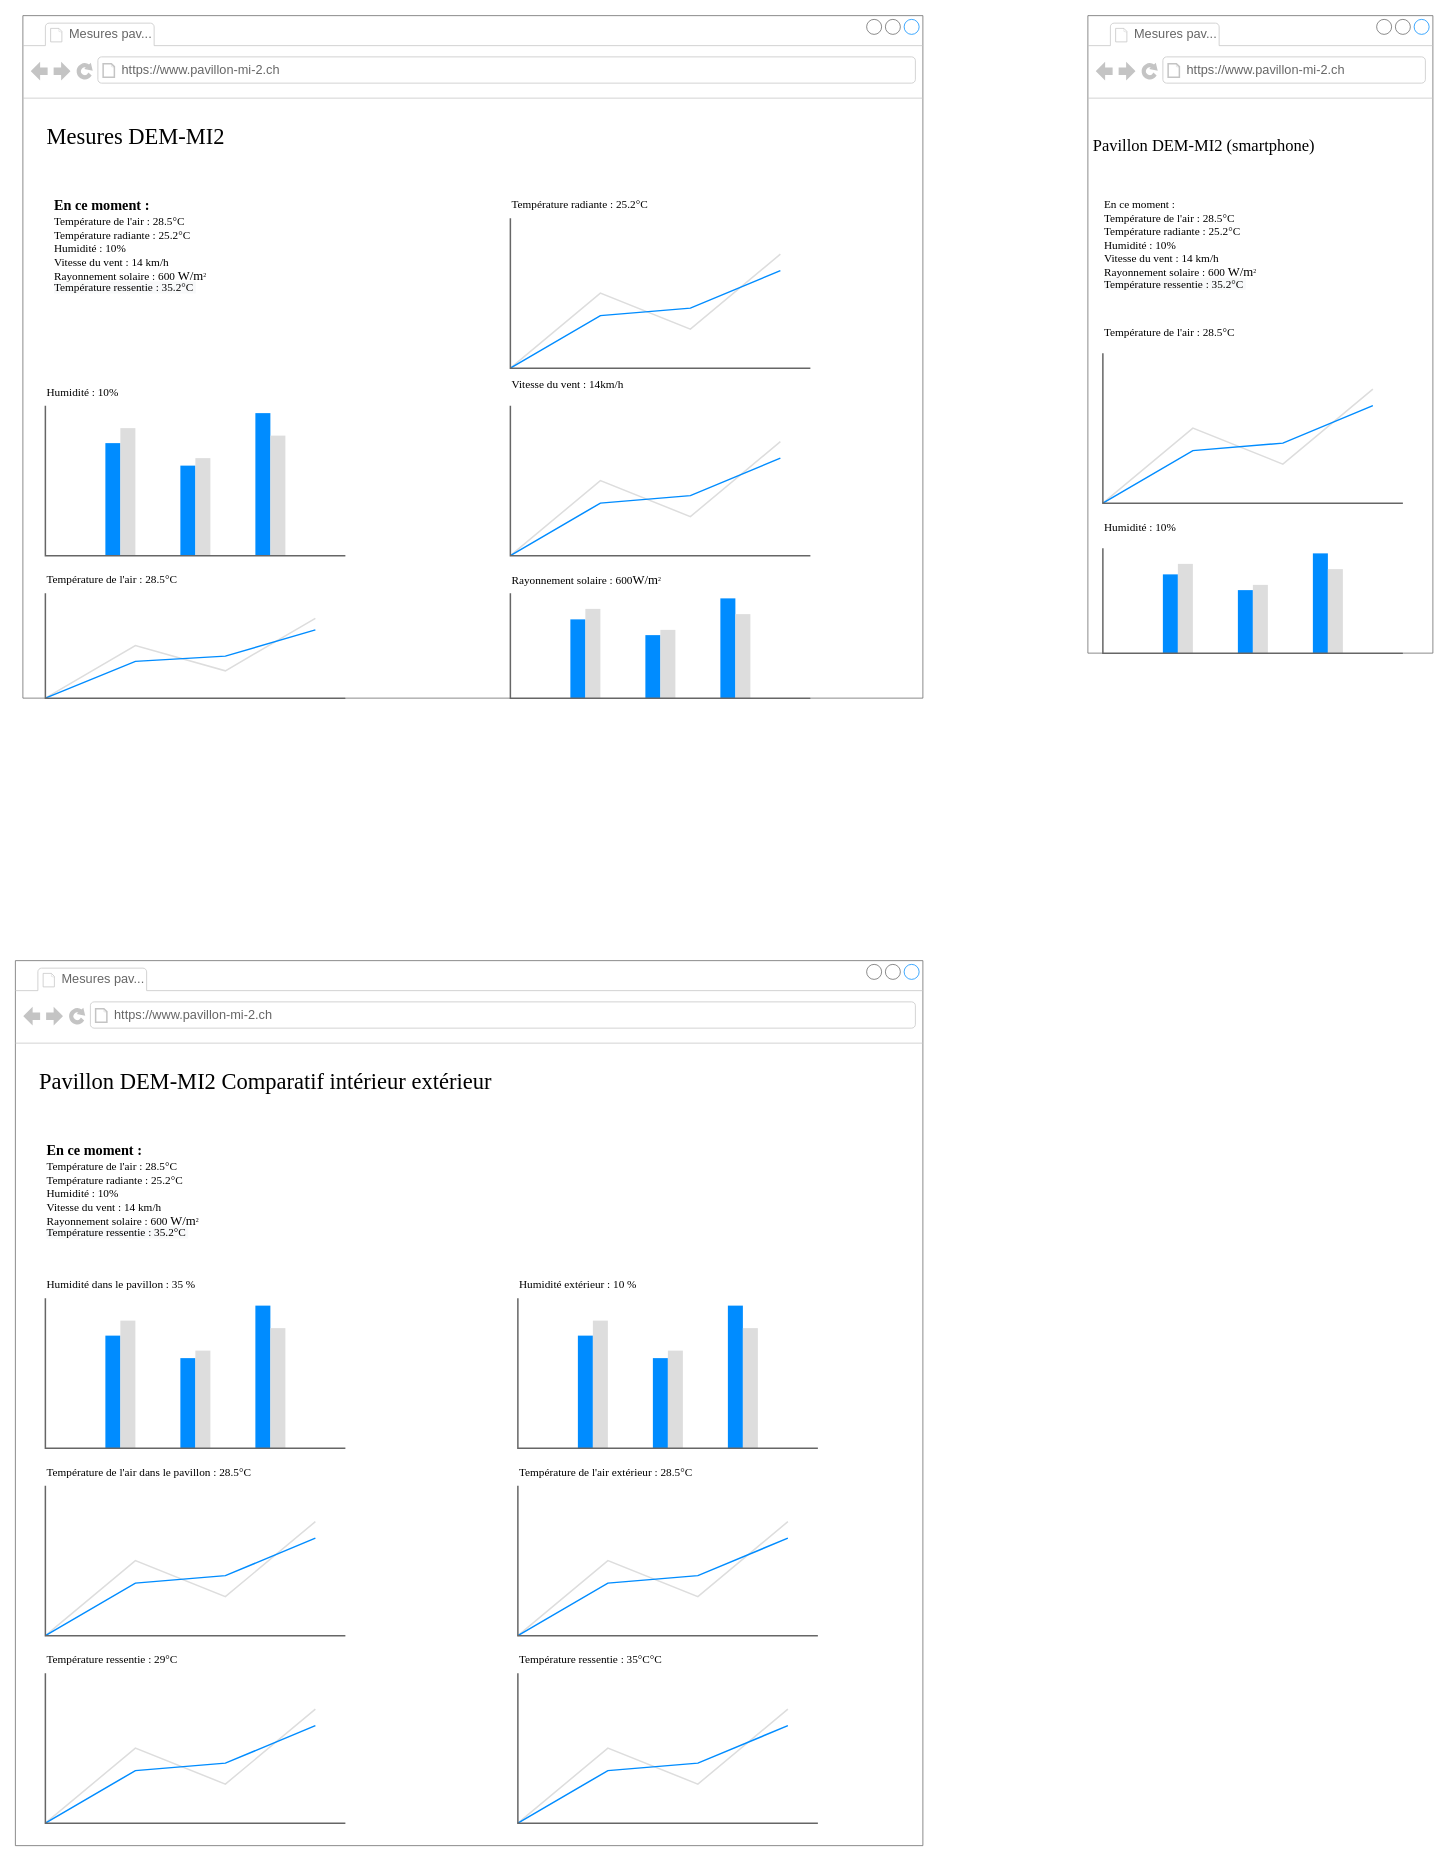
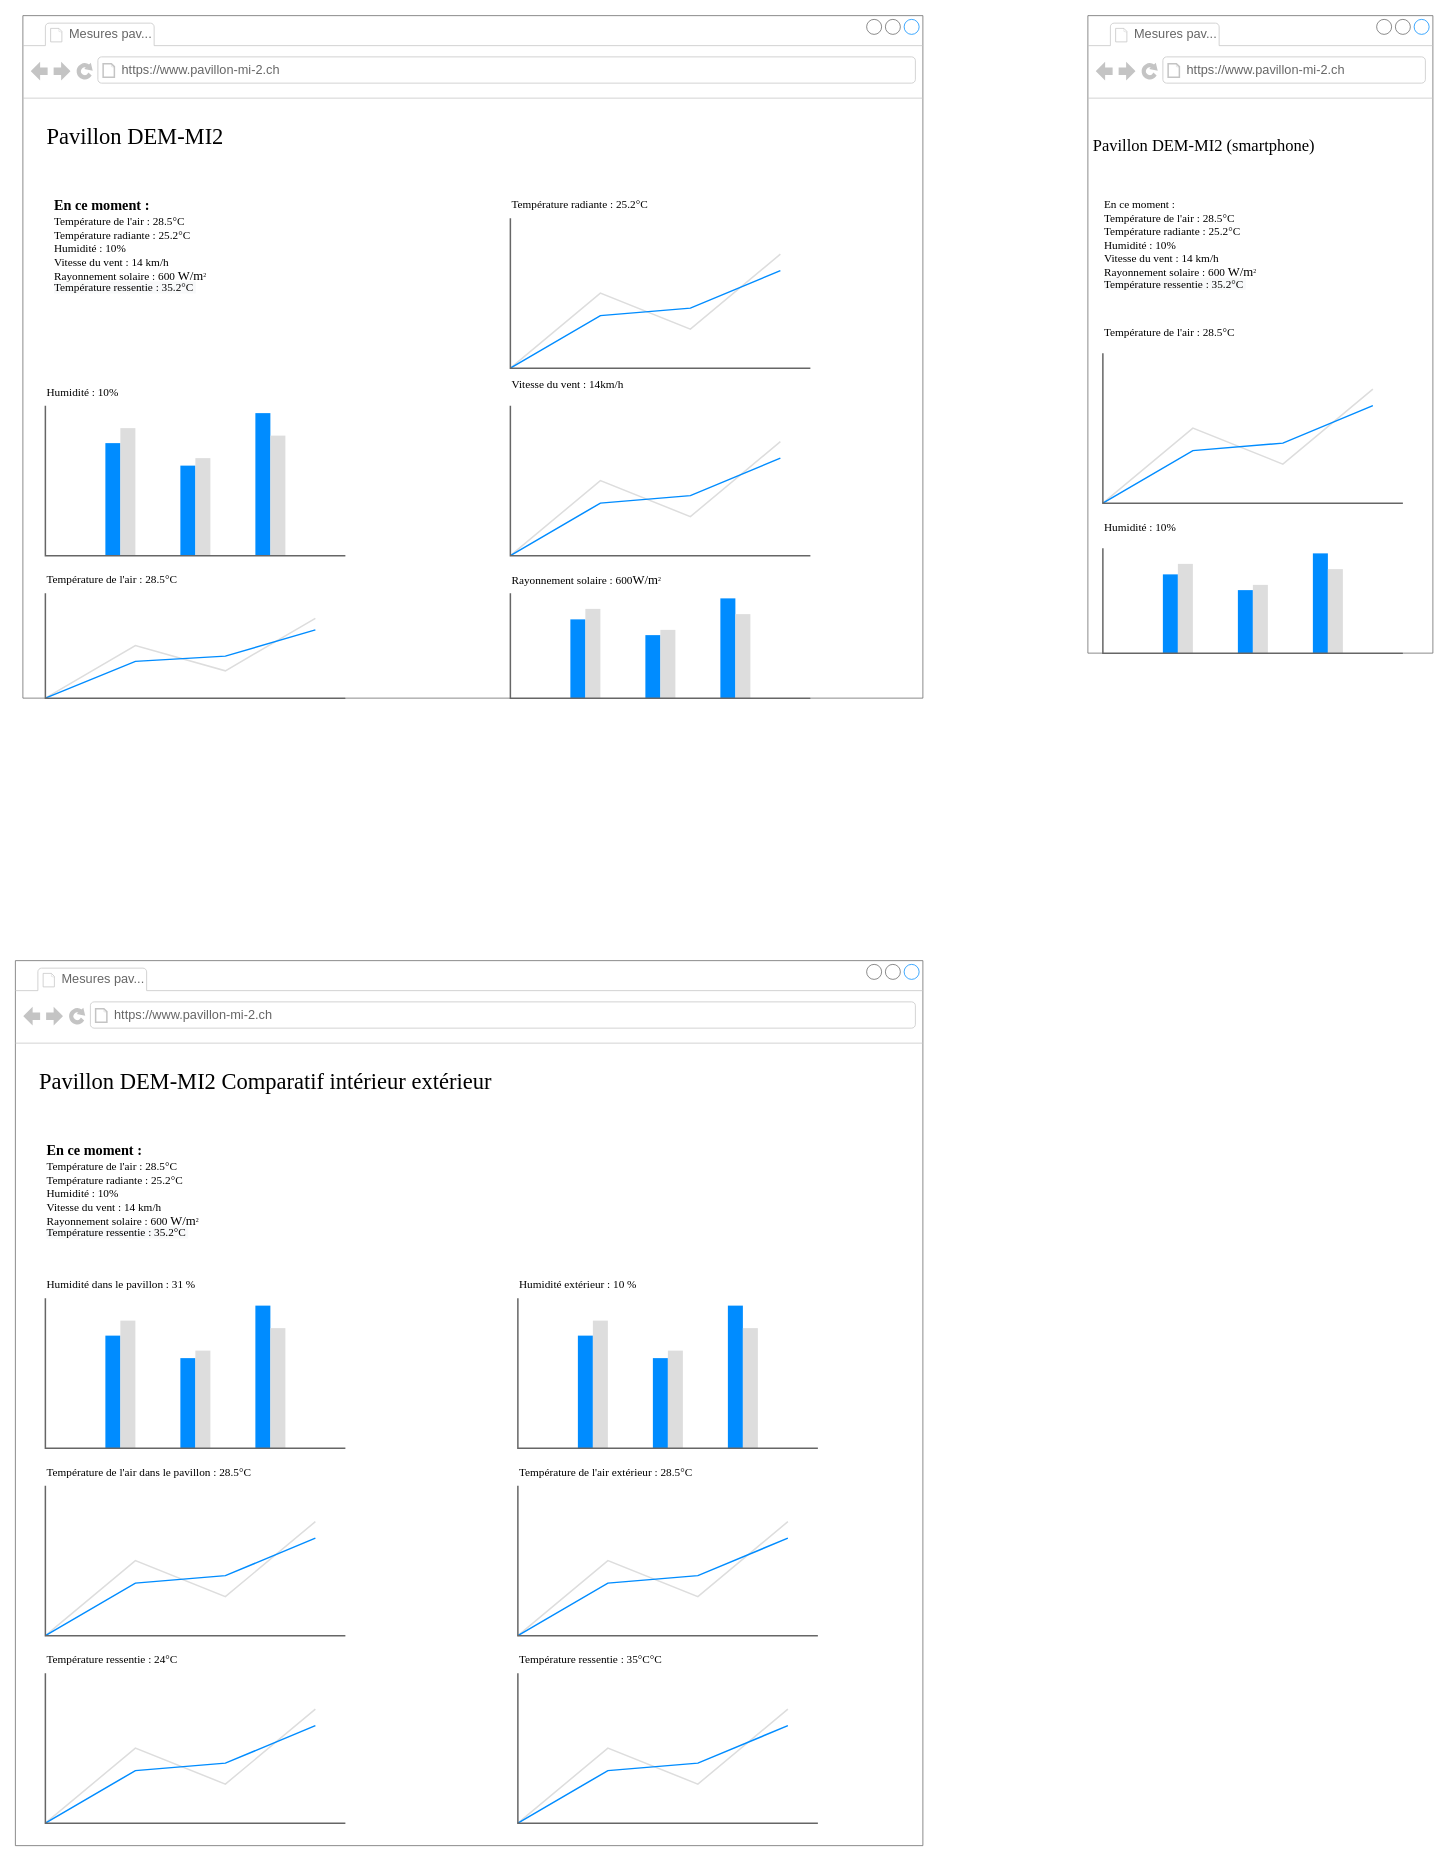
(138, 136) -> (136, 136)
(129, 1284) -> (129, 1284)
(128, 1659) -> (128, 1659)
